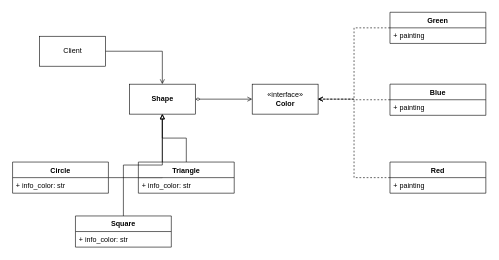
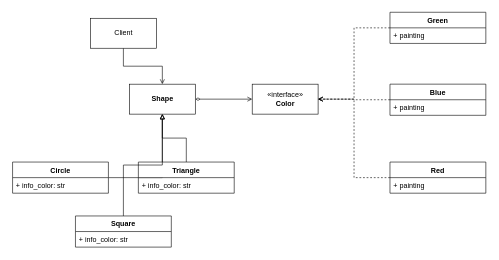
(72, 51) -> (123, 33)
